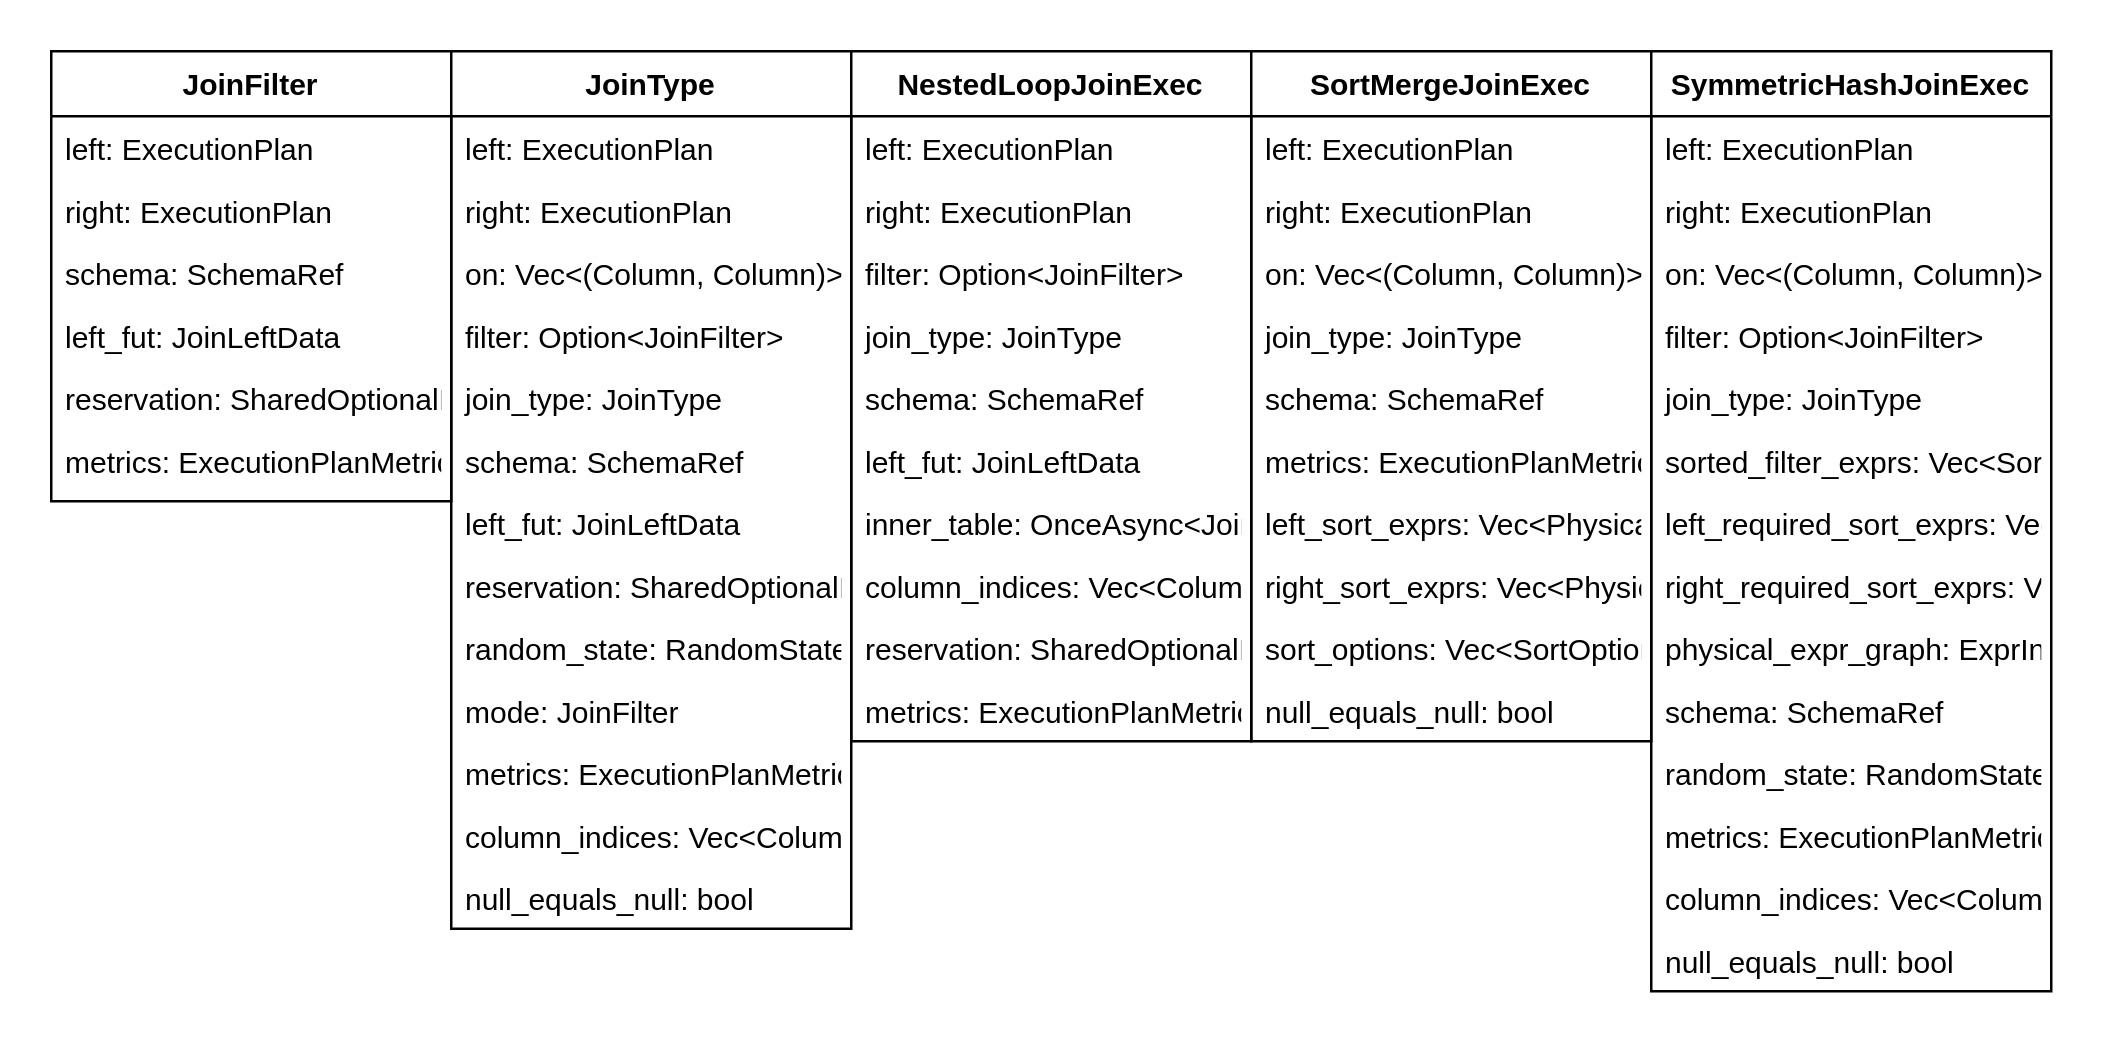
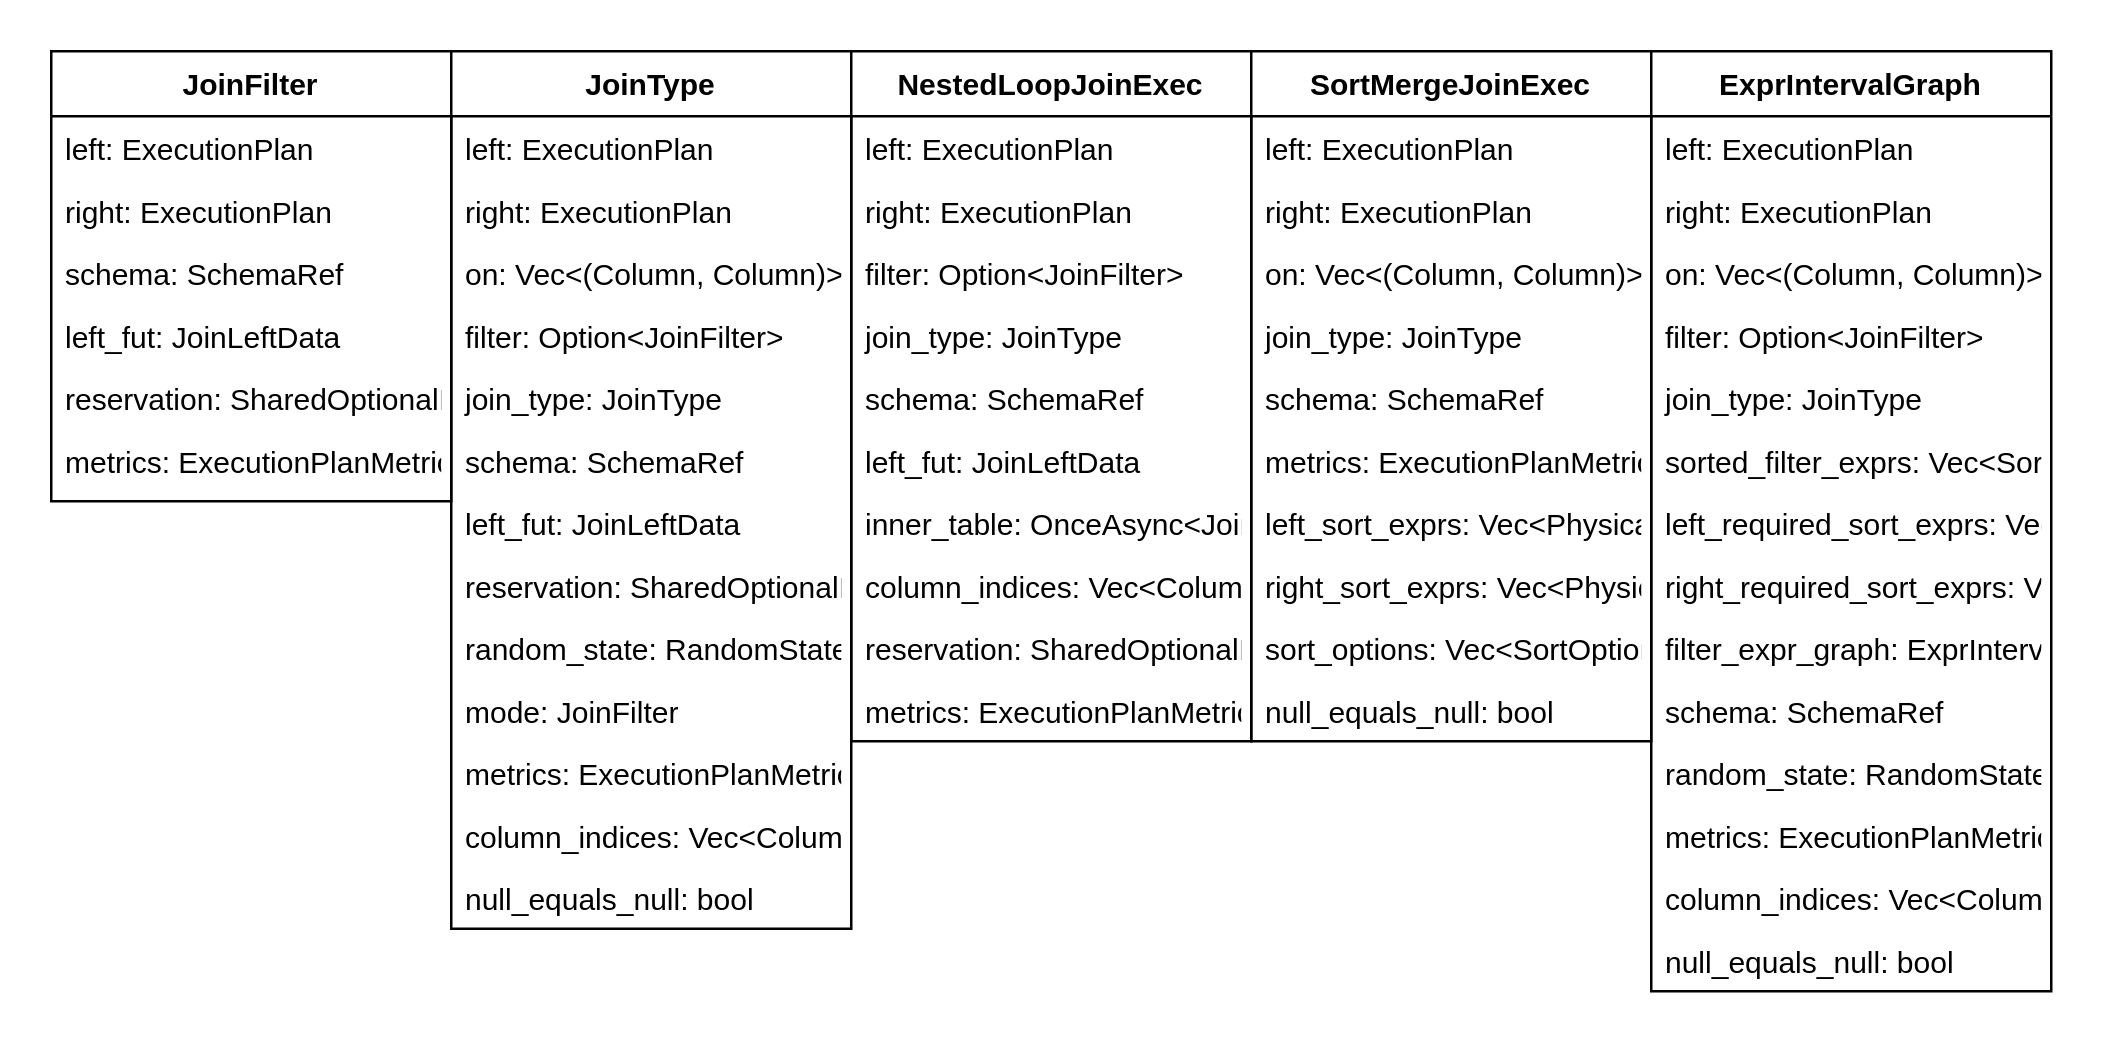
(1850, 85) -> (1850, 85)
(1965, 650) -> (1948, 650)
